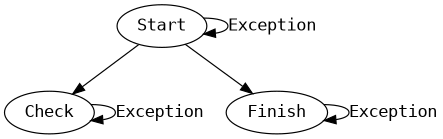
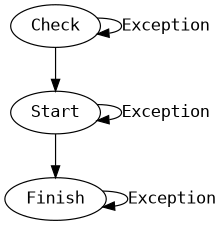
(110, 66) -> (56, 63)
